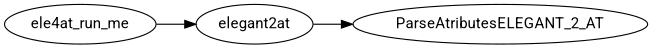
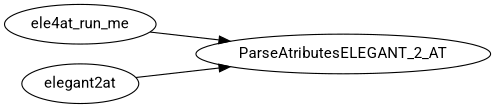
(170, 24) -> (185, 36)
